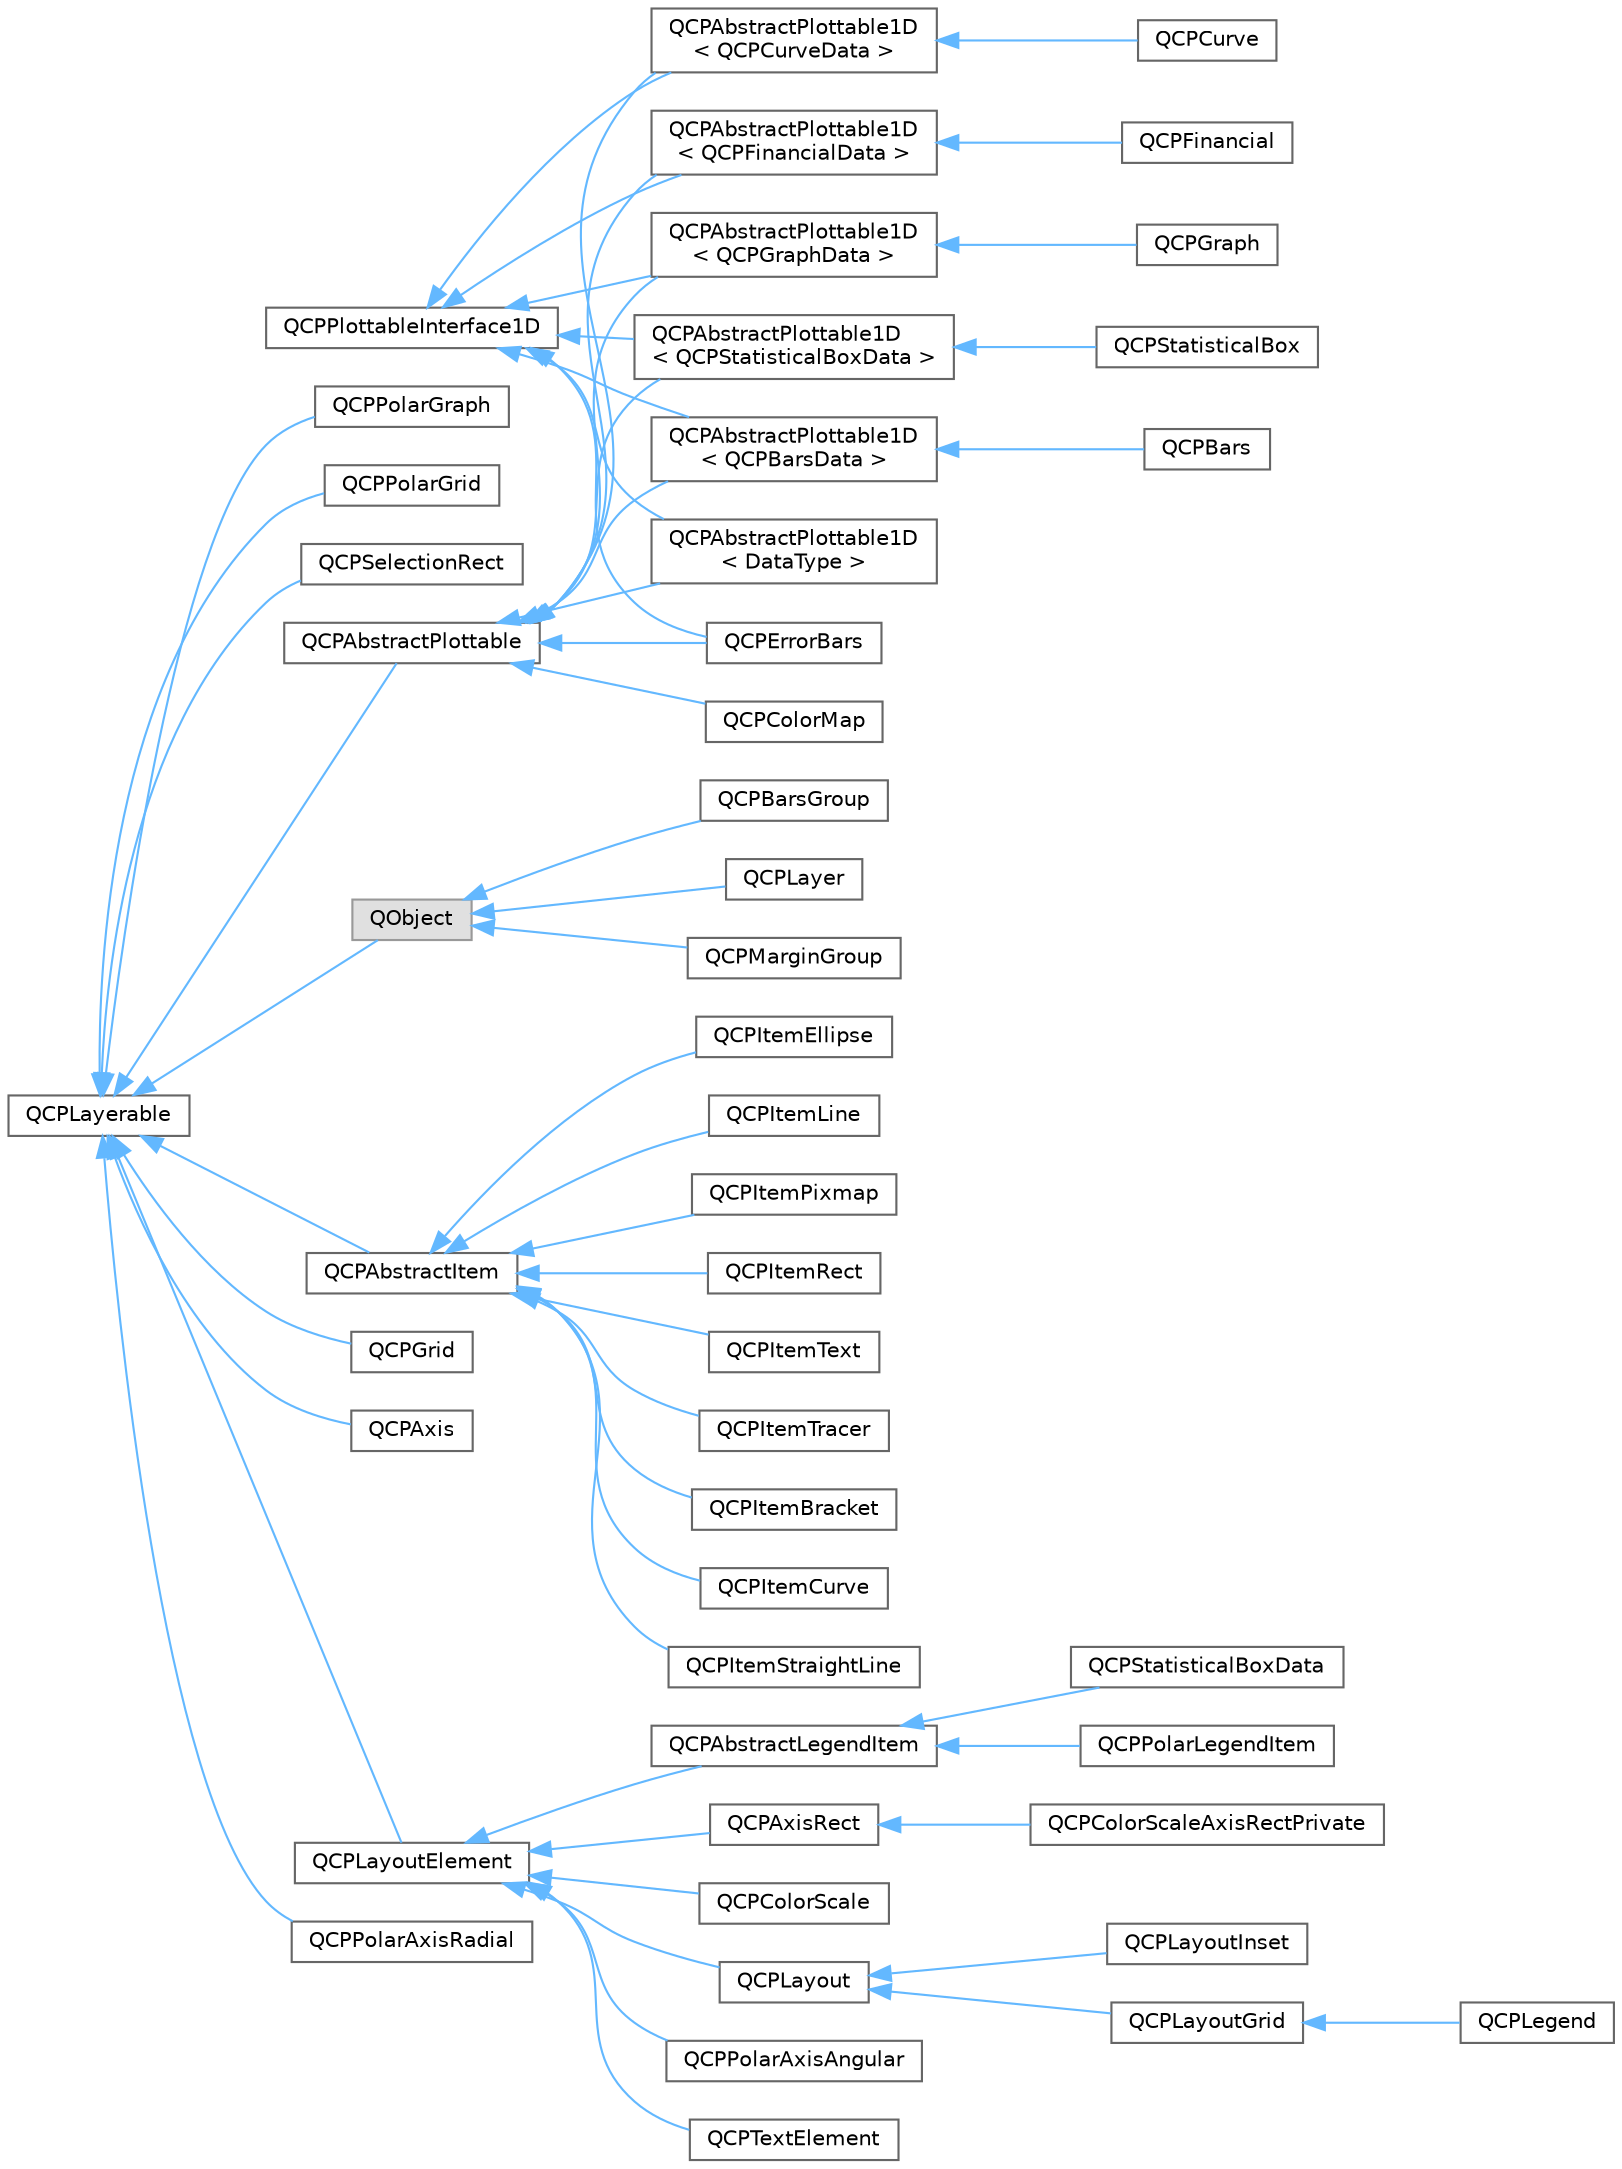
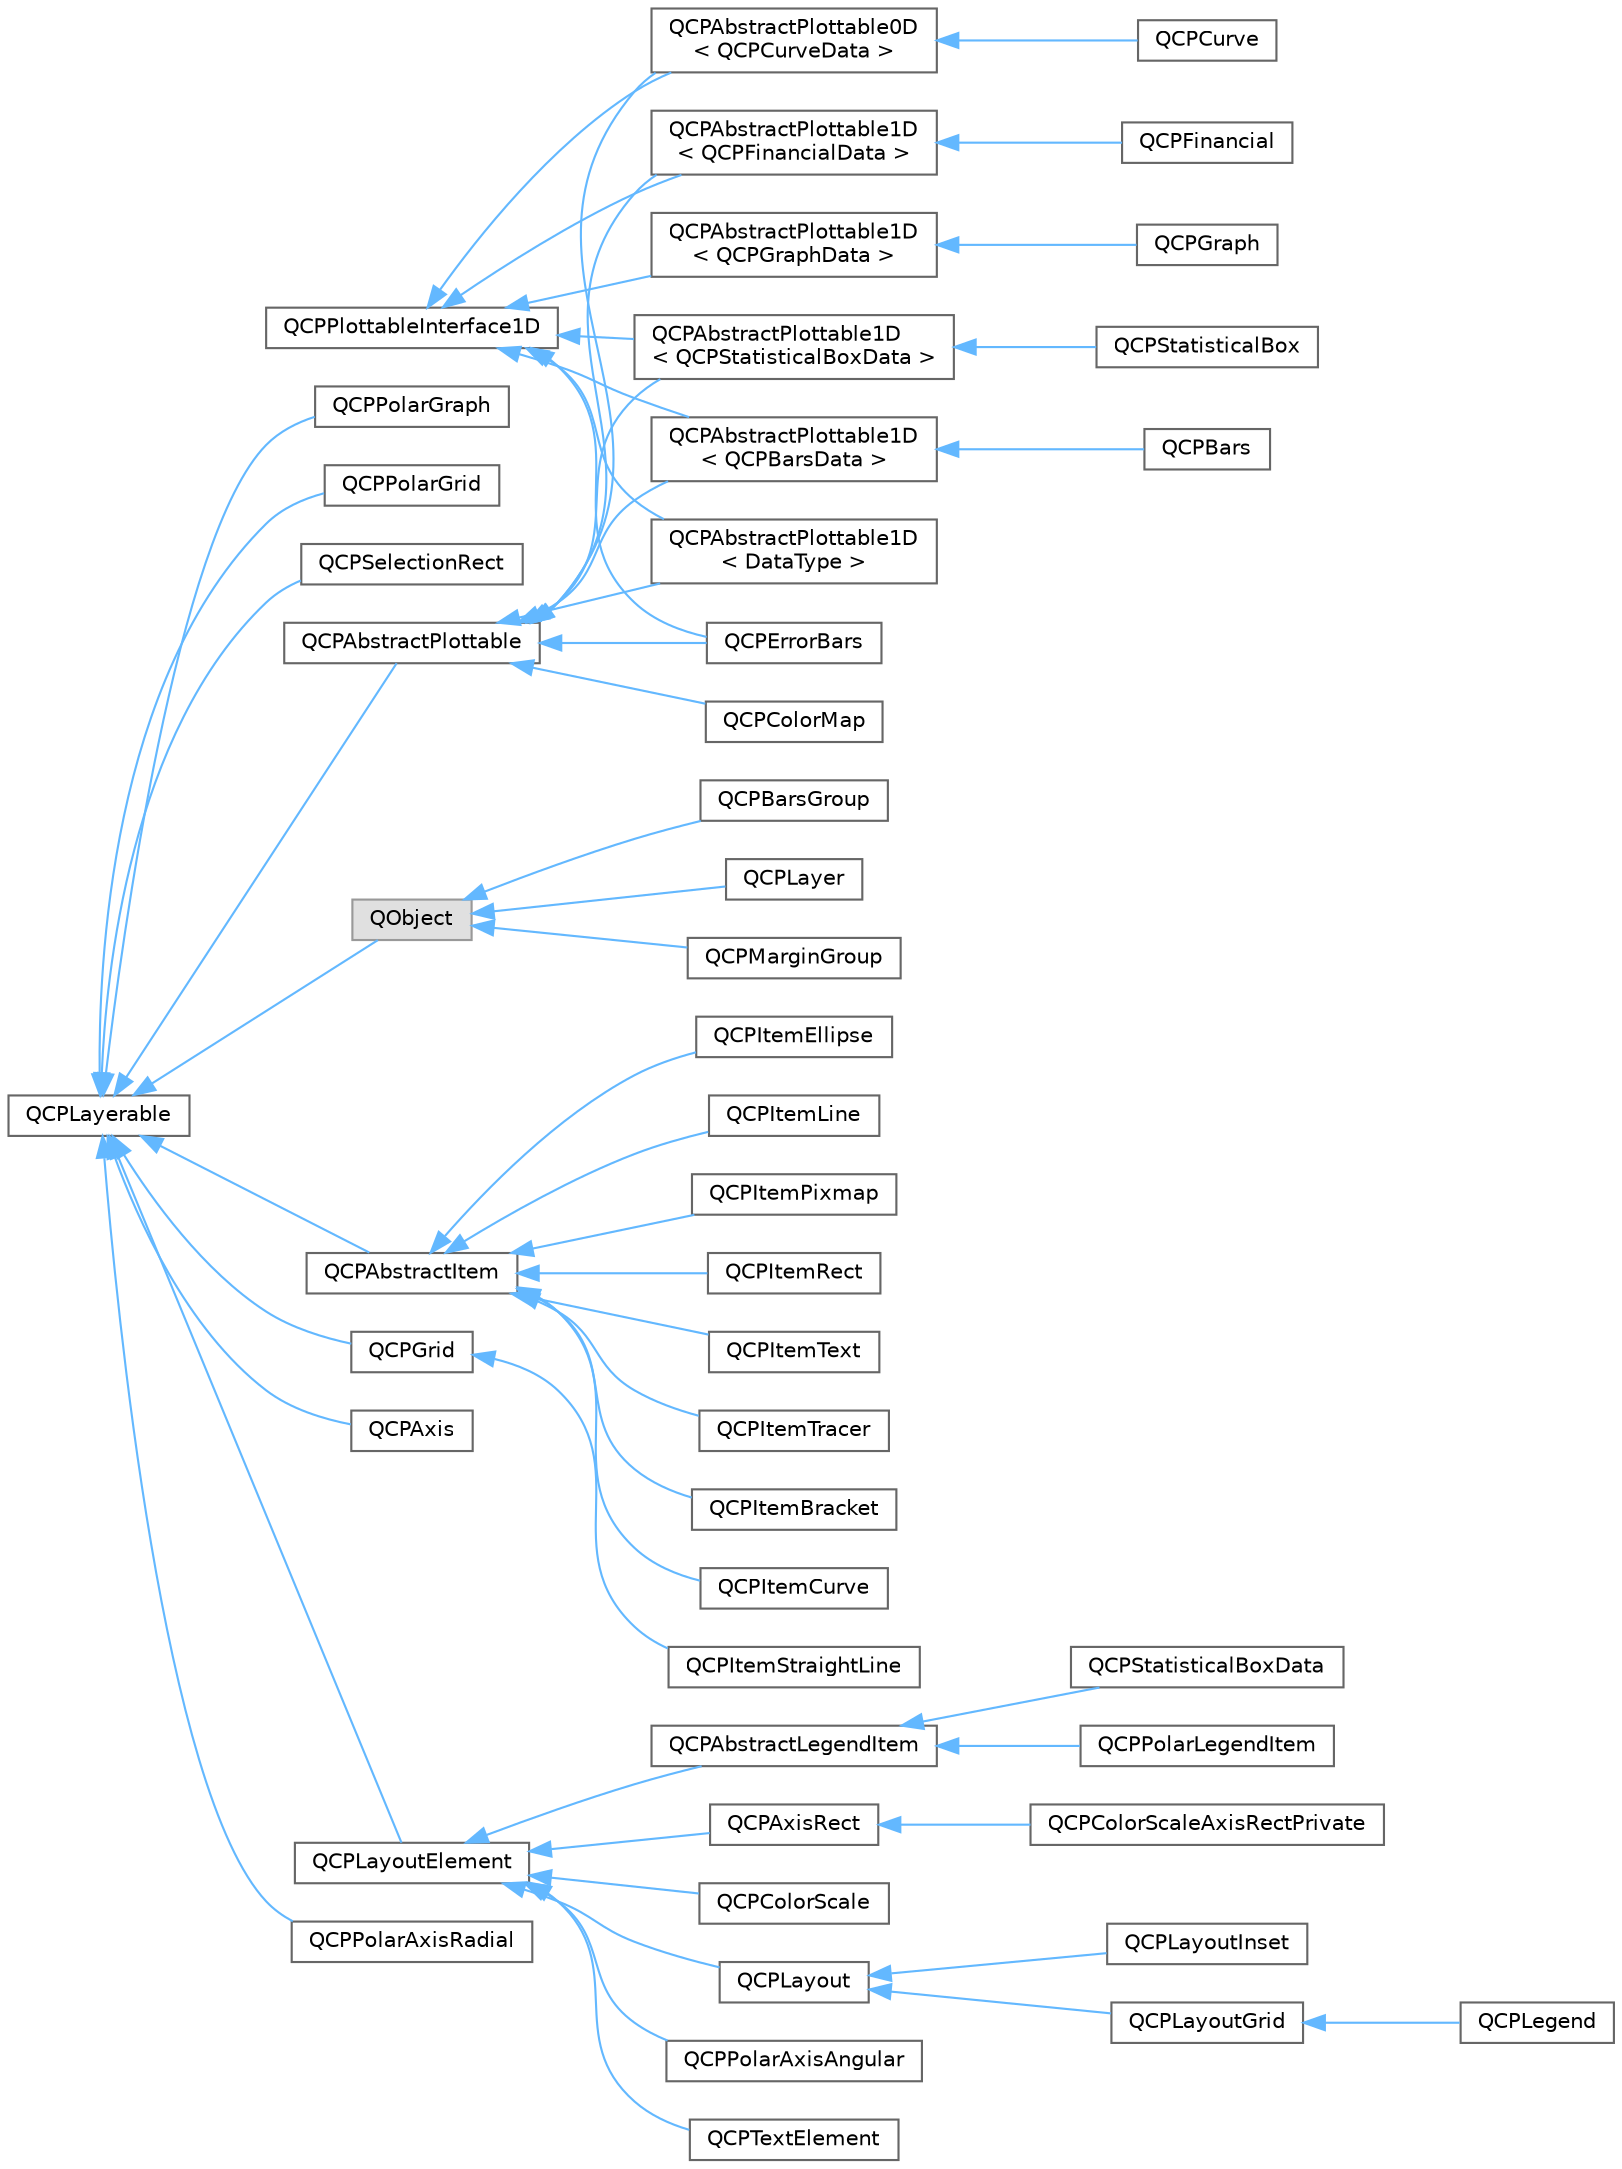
(794, 40) -> (794, 40)
(596, 441) -> none
(593, 1507) -> (596, 1521)
